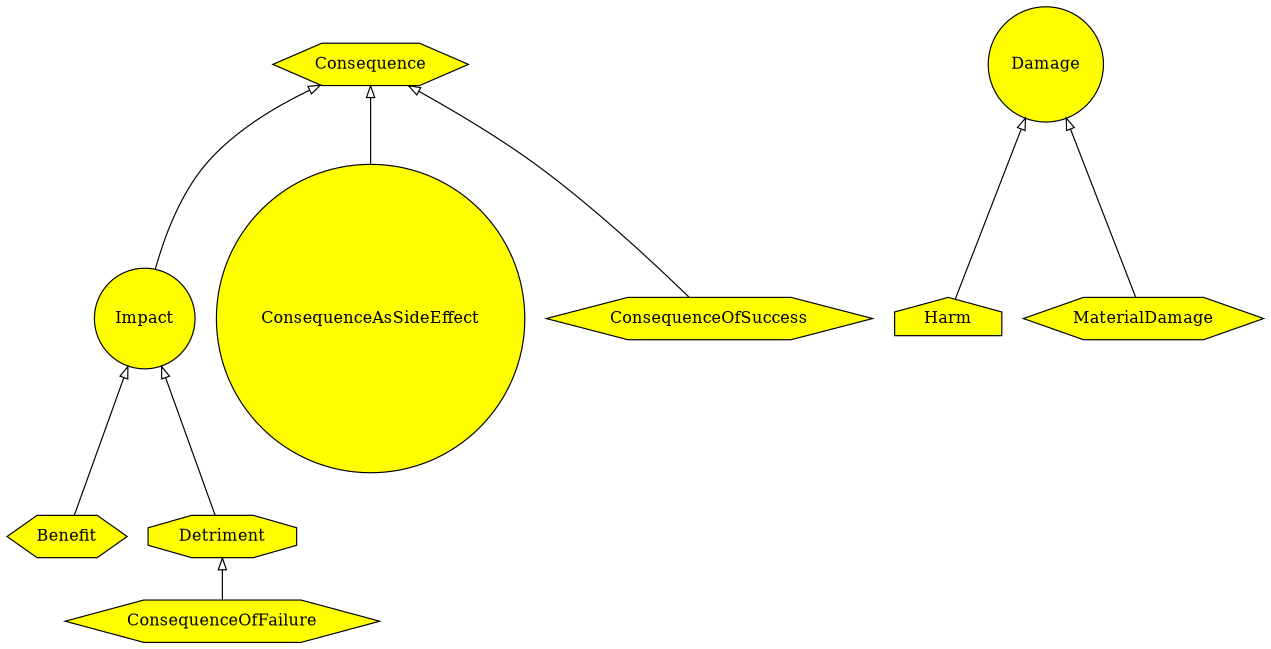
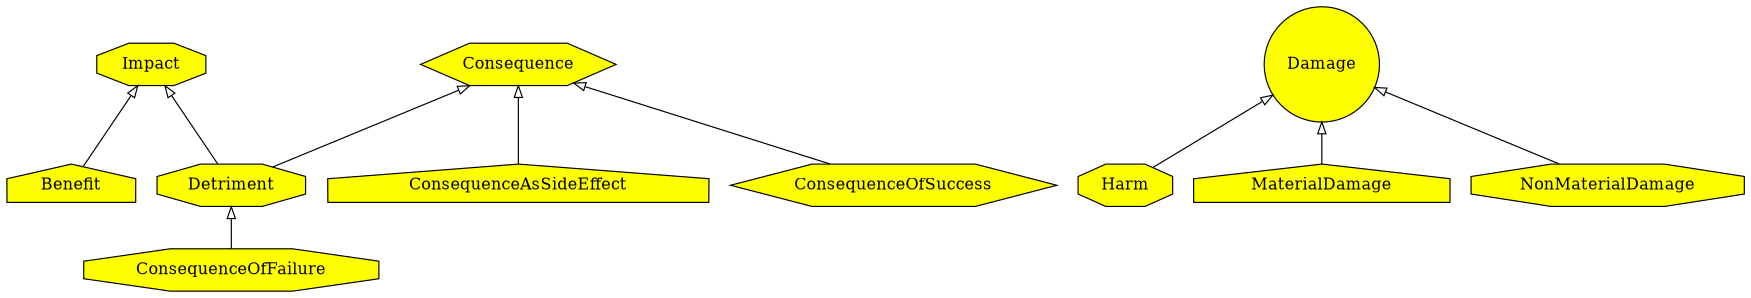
(210, 160) -> (366, 129)
none -> (1608, 185)
(145, 319) -> (151, 64)
(371, 319) -> (518, 185)
(948, 319) -> (1125, 185)
(1143, 319) -> (1322, 185)
(67, 537) -> (71, 185)
(222, 621) -> (231, 270)
